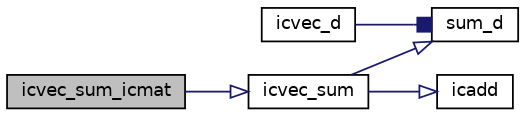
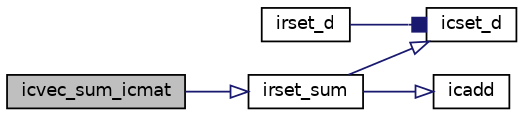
(308, 25) -> (306, 25)
(475, 25) -> (471, 25)
(308, 92) -> (306, 92)
